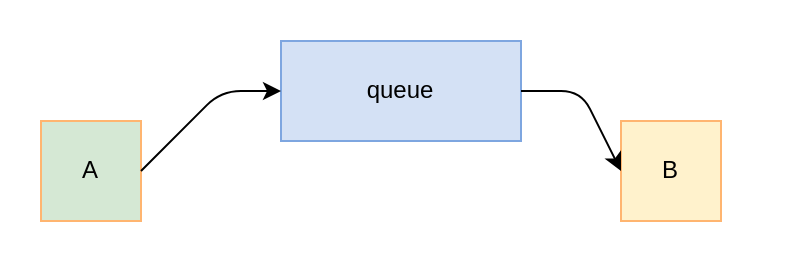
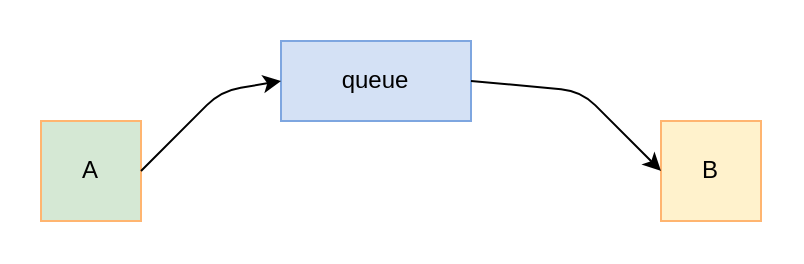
(401, 91) -> (376, 81)
(671, 171) -> (711, 171)
